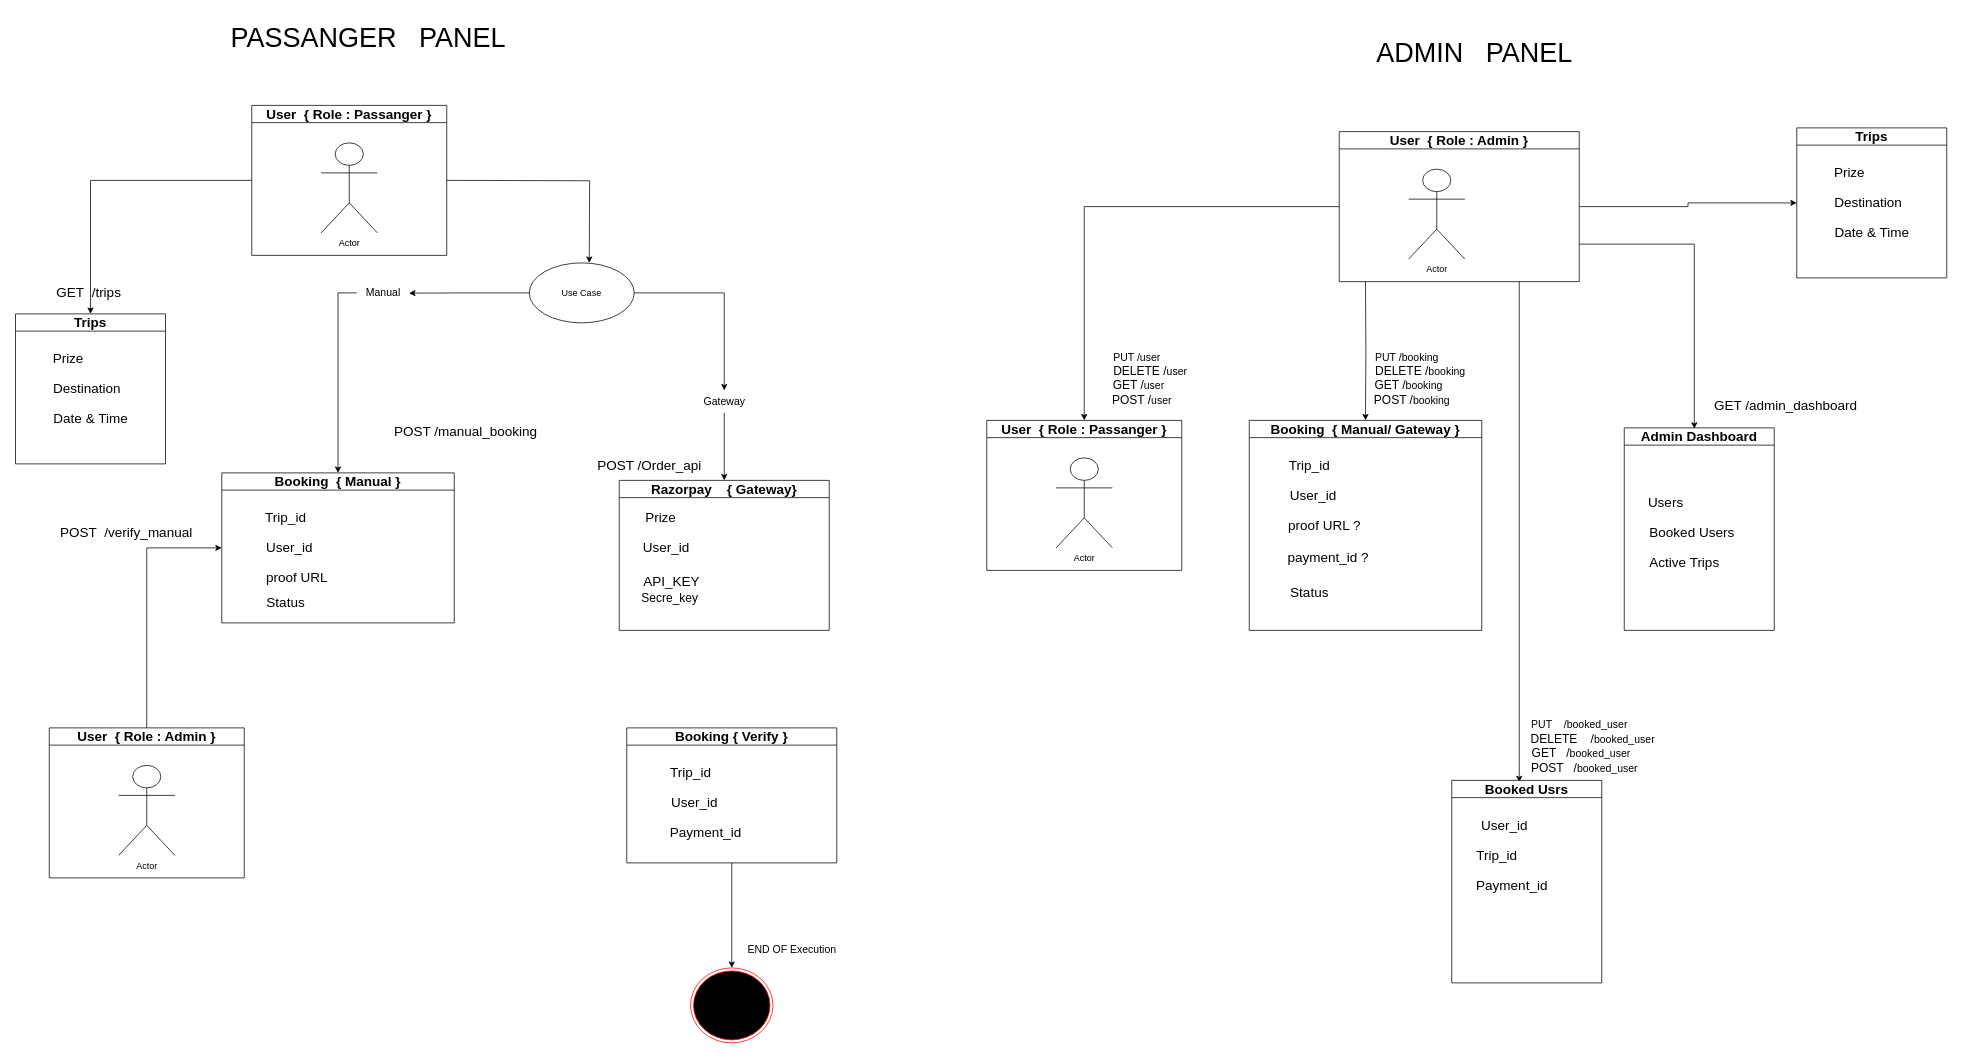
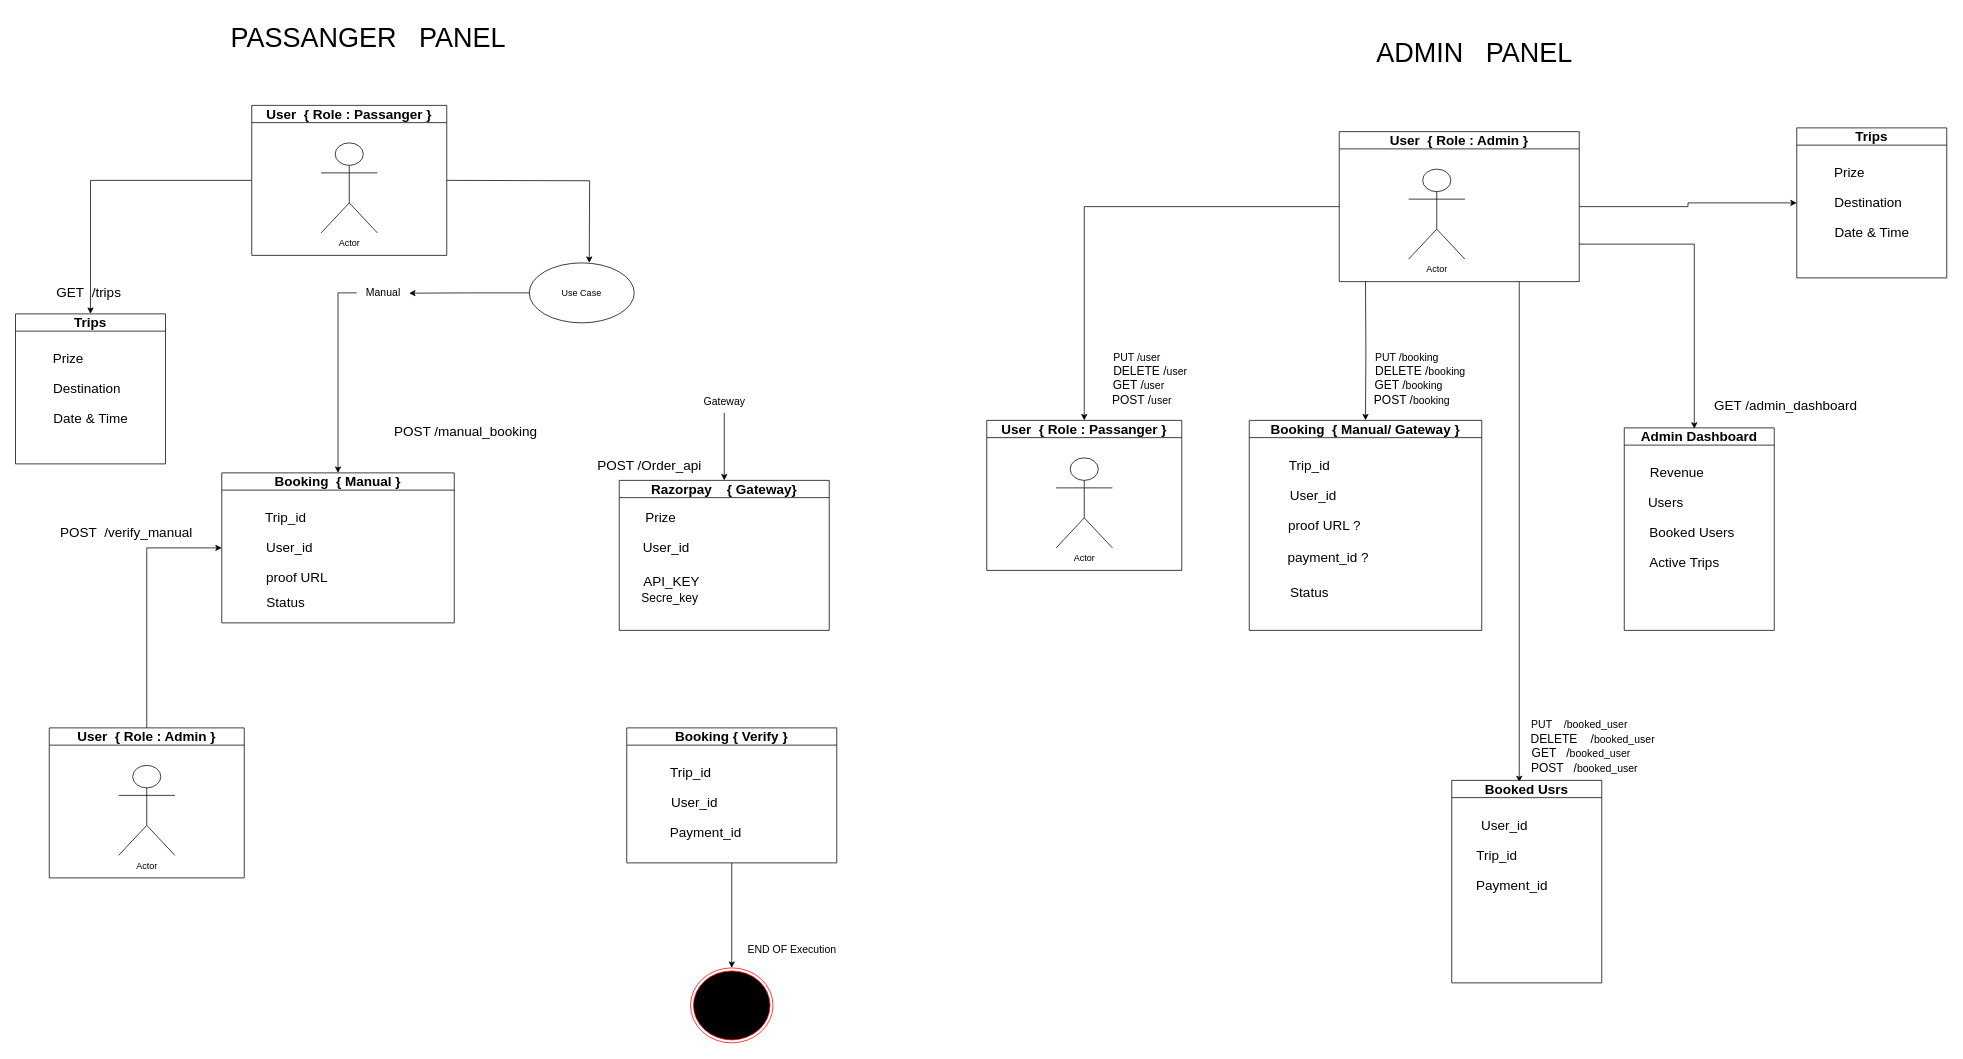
(724, 338) -> none
none -> (1677, 473)
